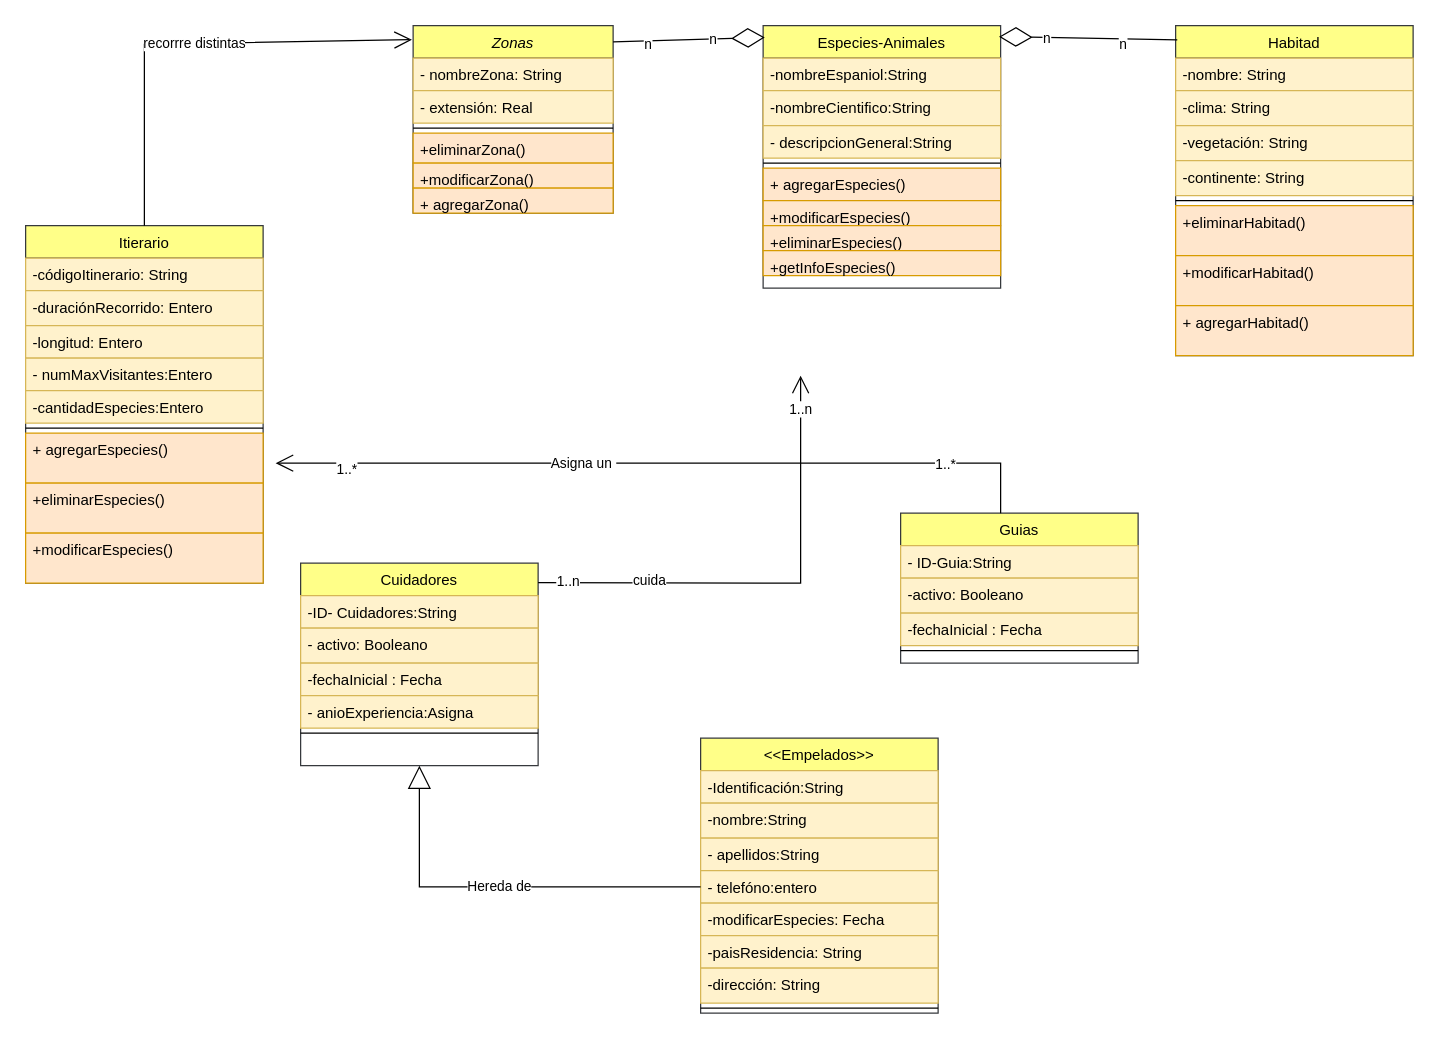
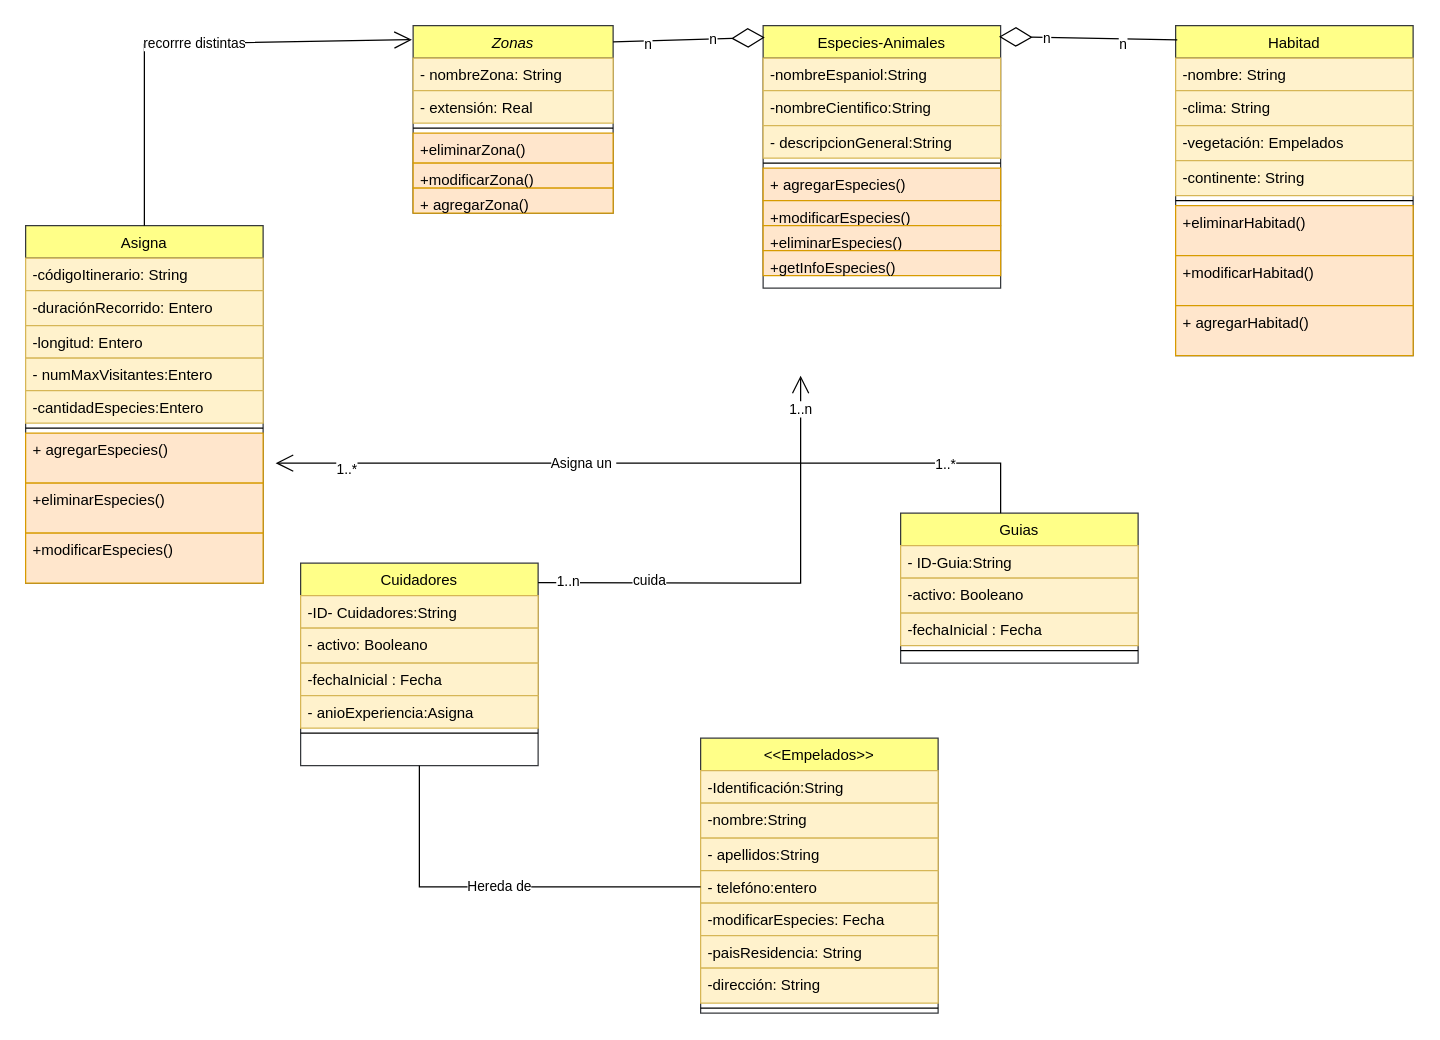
(1255, 143) -> (1267, 143)
(144, 243) -> (144, 243)
(419, 789) -> (419, 779)
